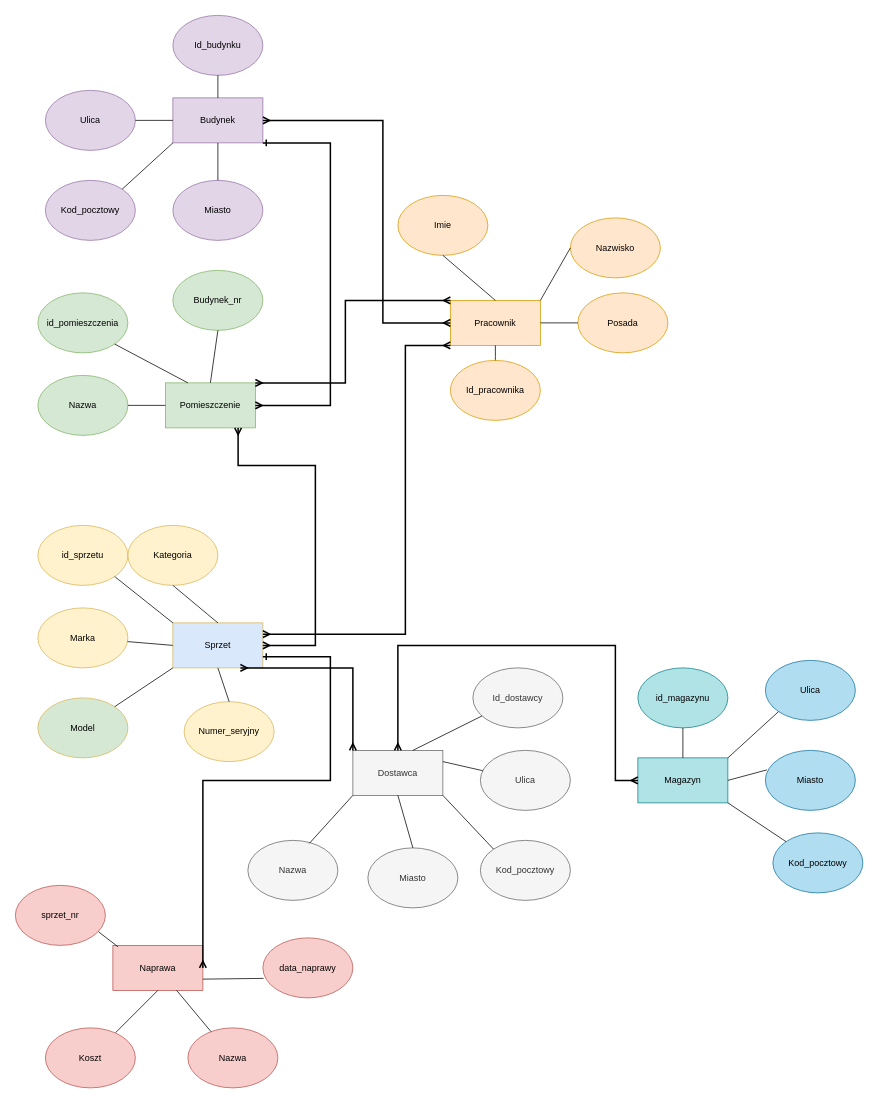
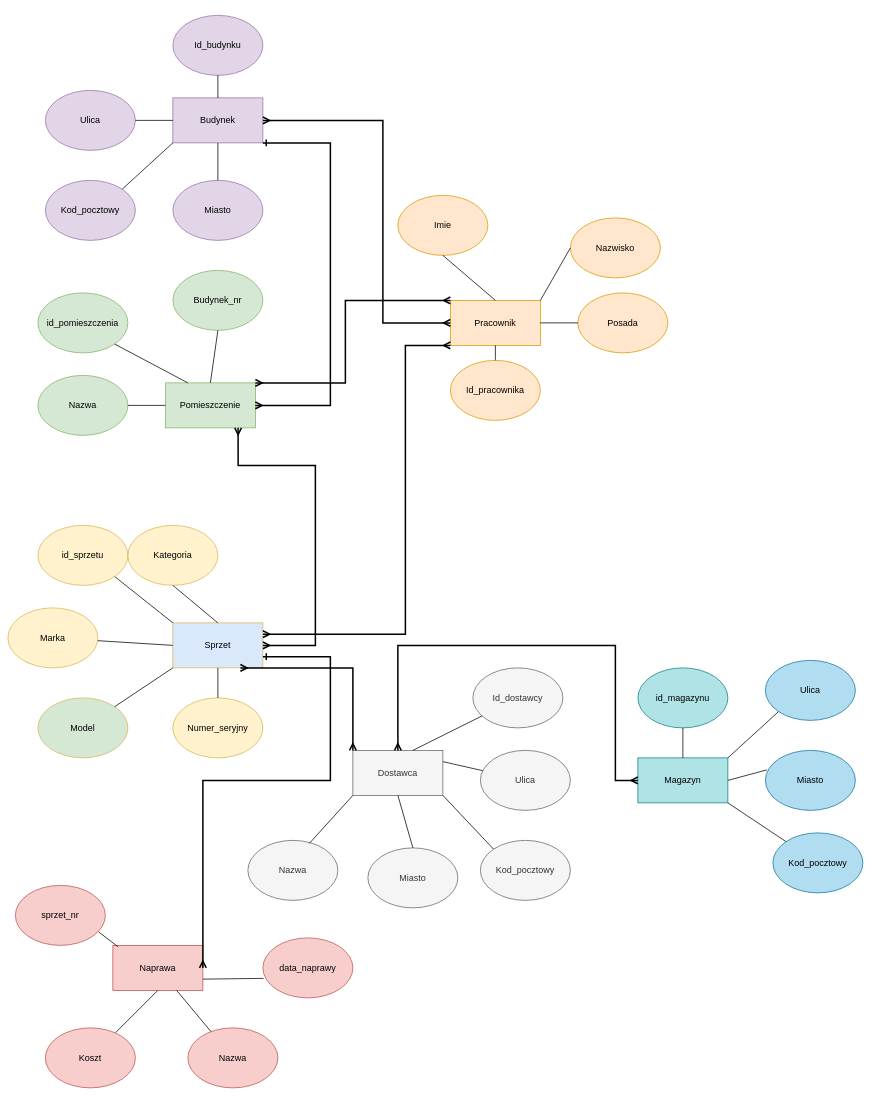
(83, 638) -> (53, 638)
(229, 732) -> (218, 728)
